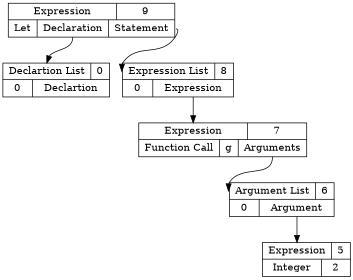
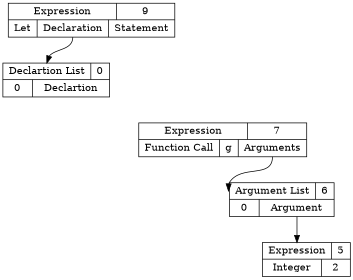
(178, 80) -> none
